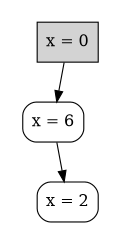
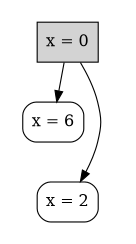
(59, 157) -> (100, 116)
